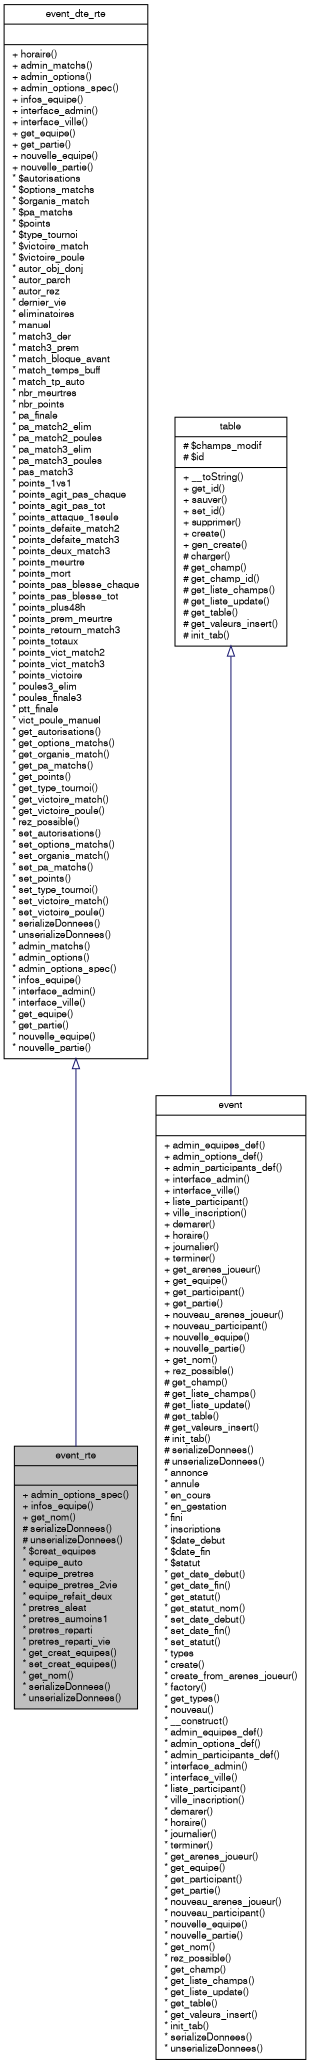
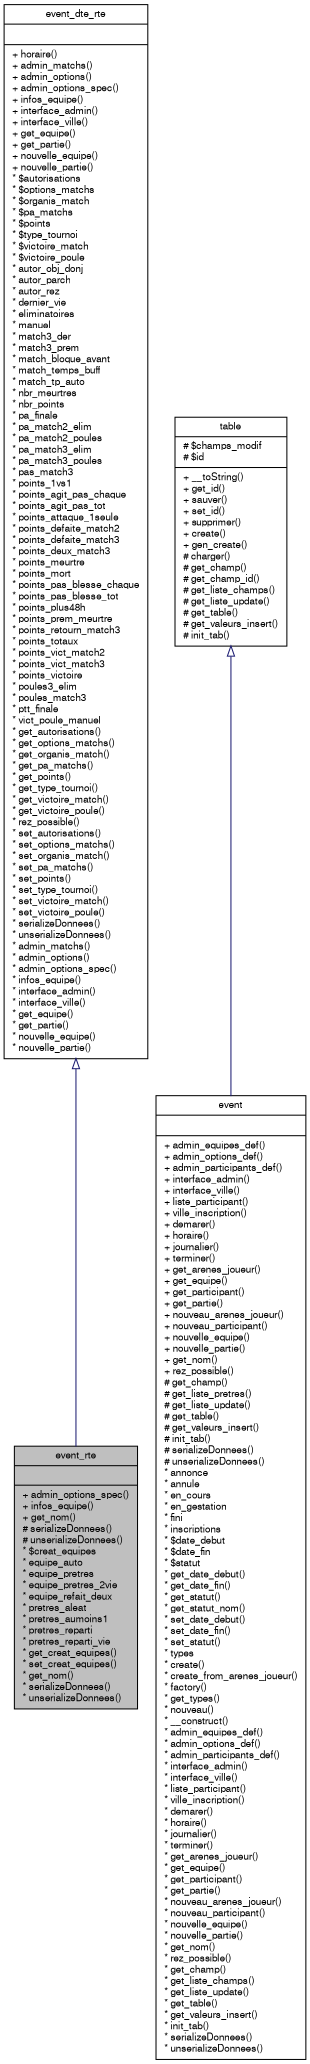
(47, 698) -> (50, 698)
(210, 1394) -> (208, 1394)
